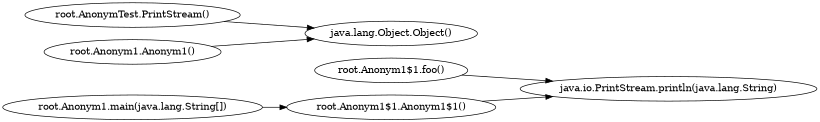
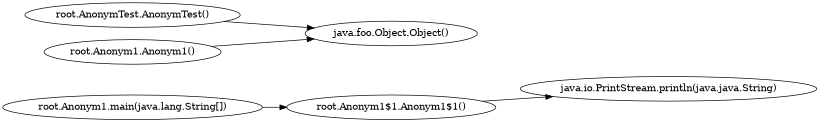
(133, 15) -> (133, 15)
(391, 33) -> (391, 33)
(391, 70) -> none
(669, 89) -> (669, 89)
